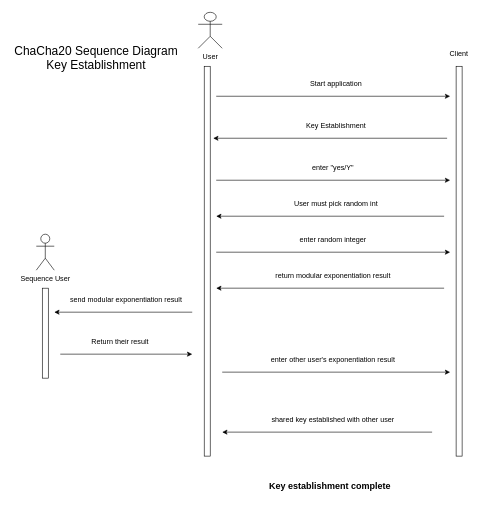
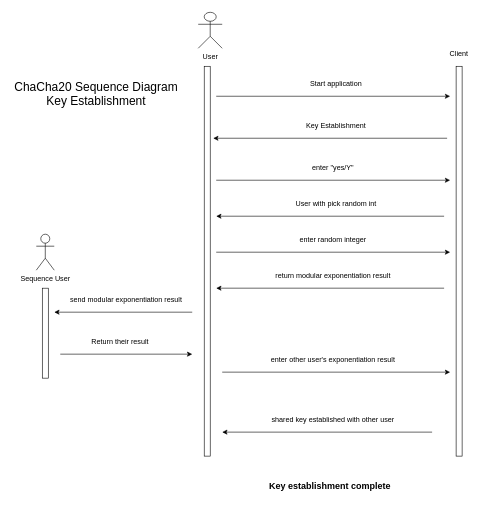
(96, 57) -> (96, 93)
(336, 204) -> (336, 204)
